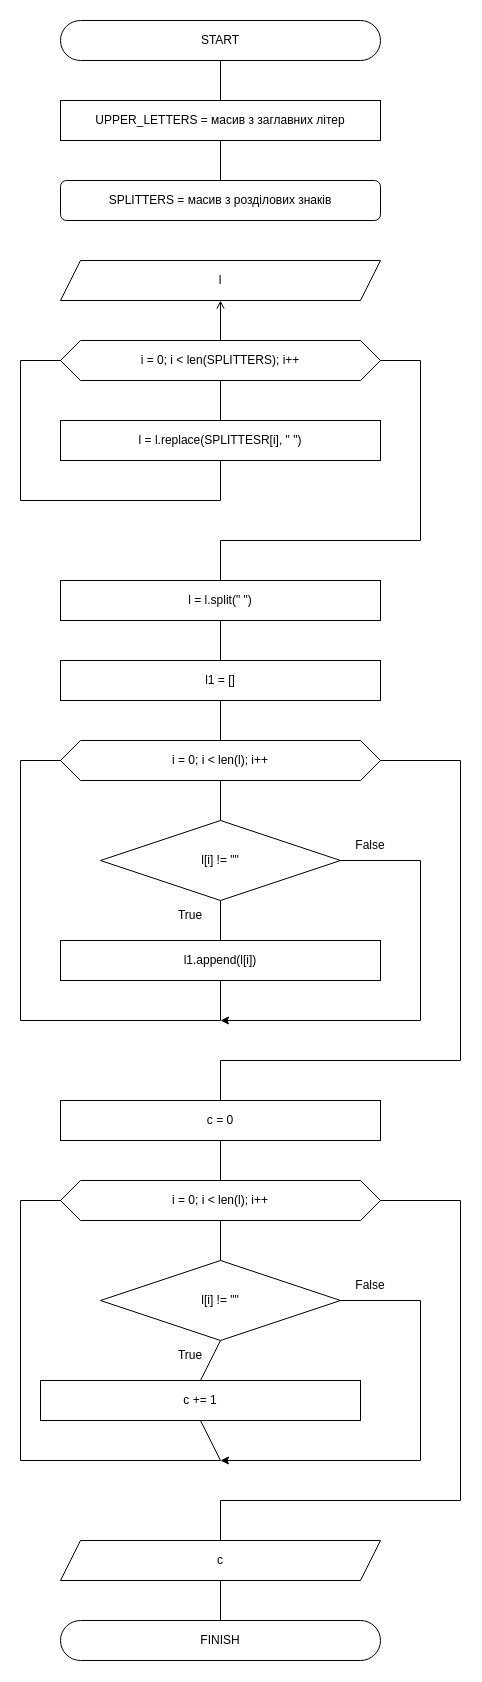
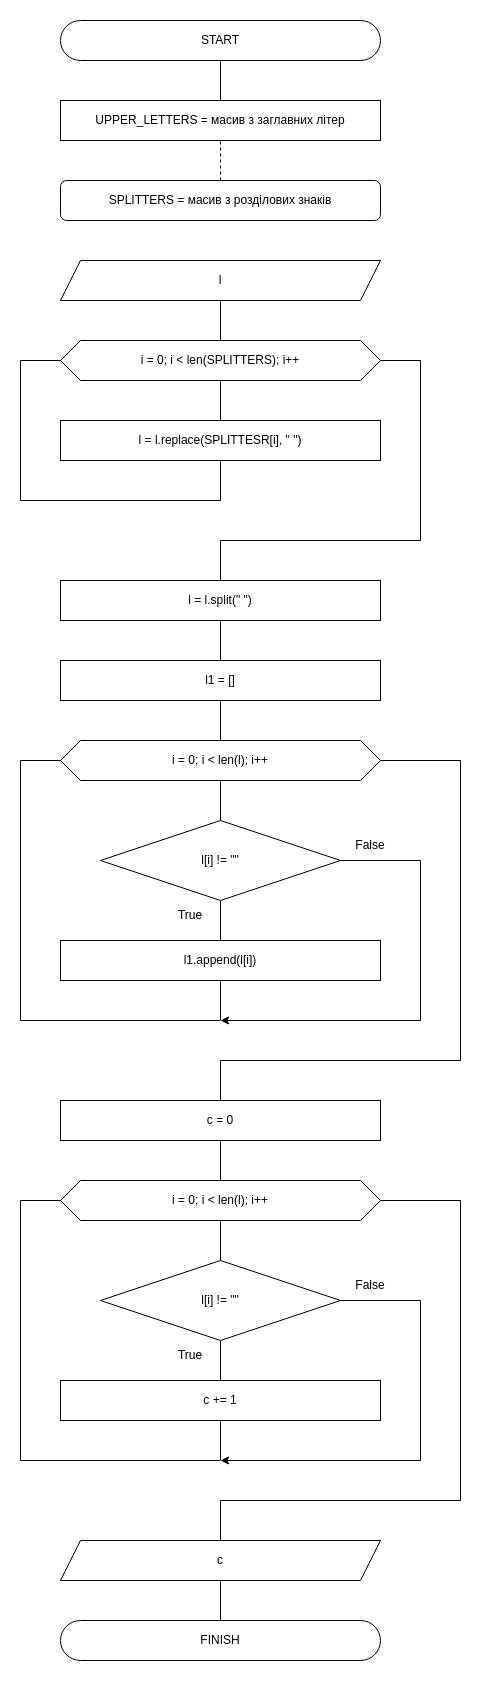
(221, 160) -> (221, 160)
(221, 306) -> (221, 306)
(201, 1401) -> (221, 1401)
